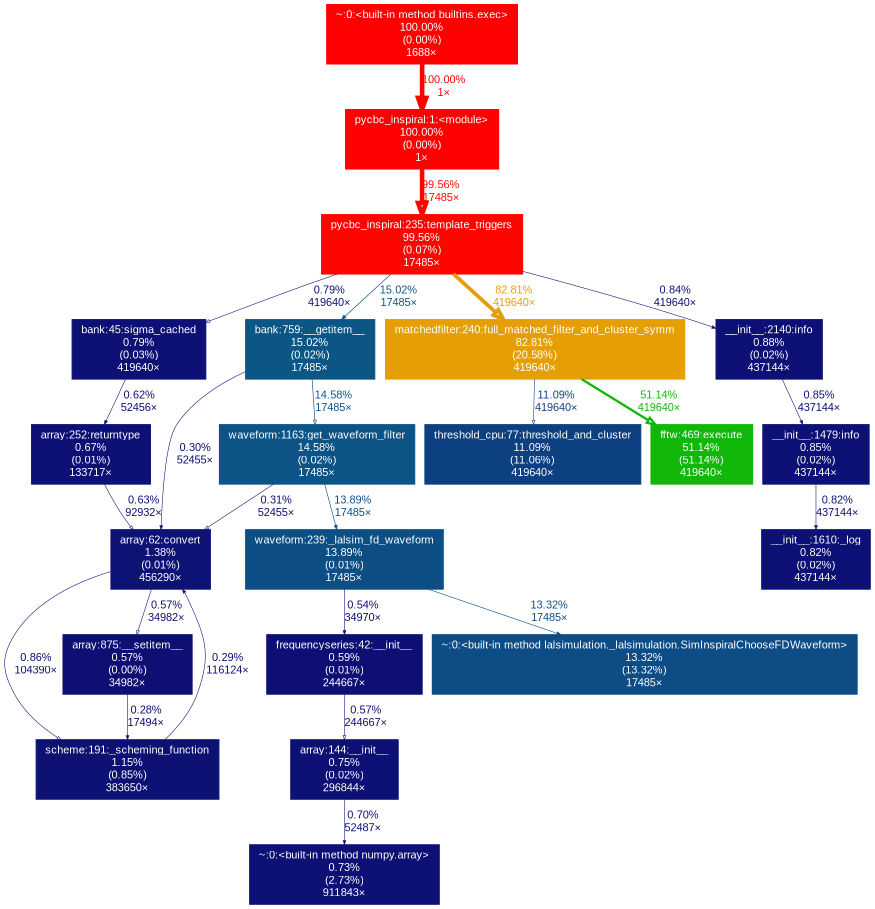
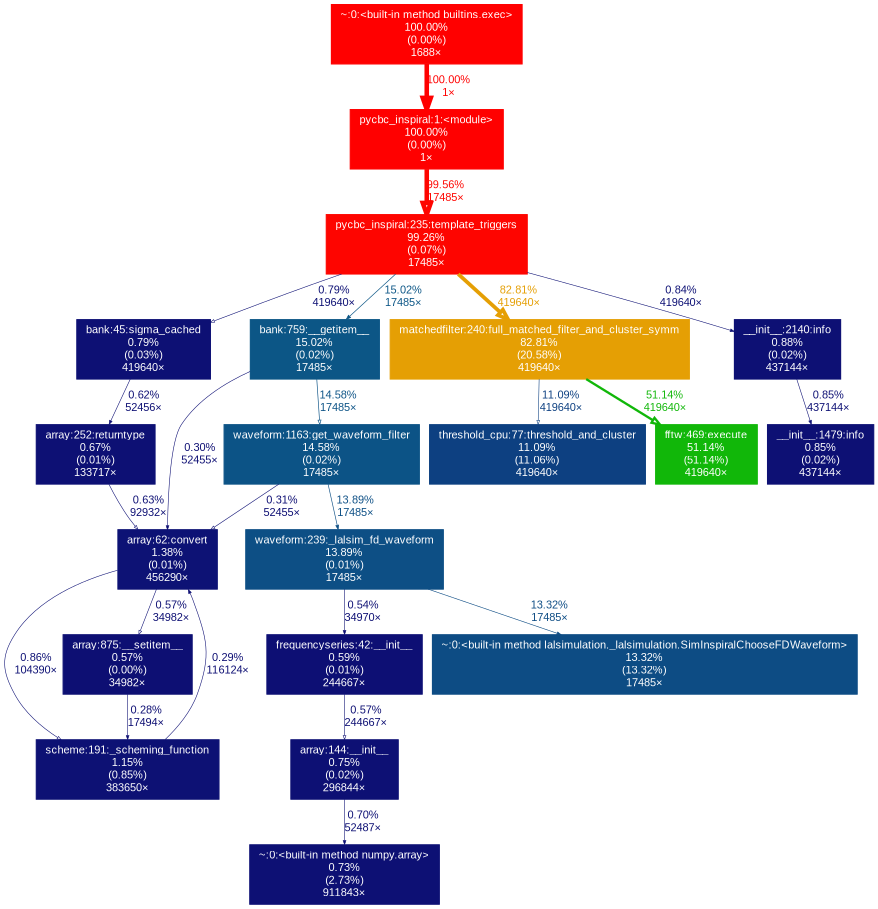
(422, 244) -> (427, 244)
(816, 559) -> none
